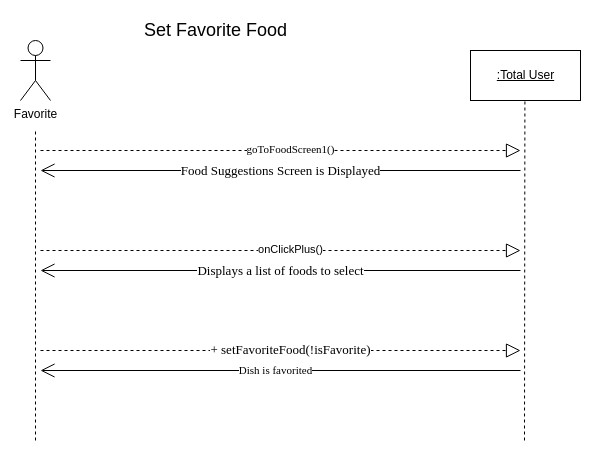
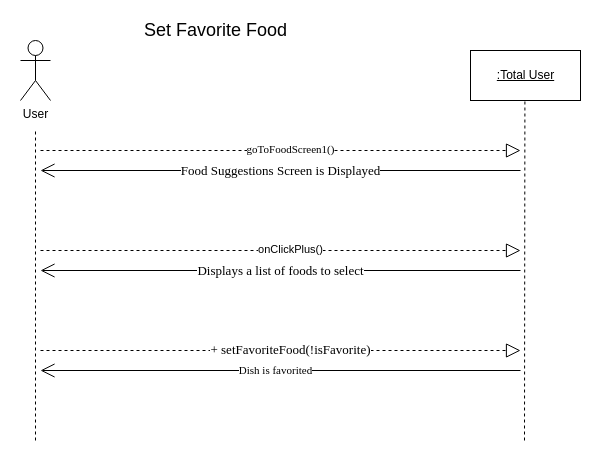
(36, 115) -> (36, 115)
